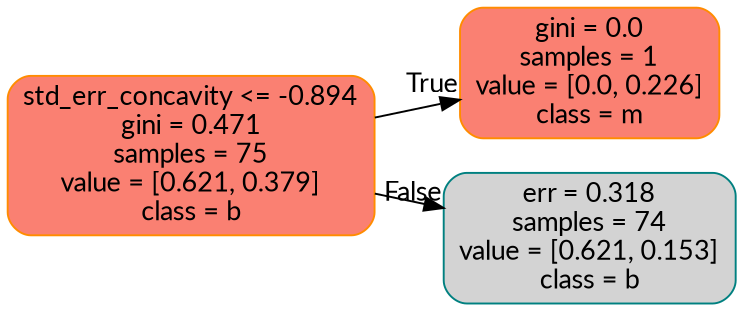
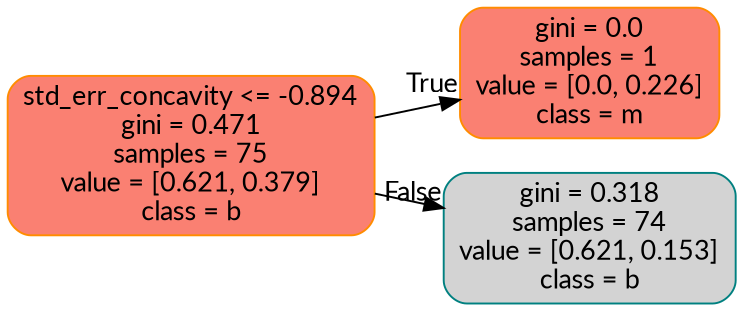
(590, 238) -> (590, 238)
